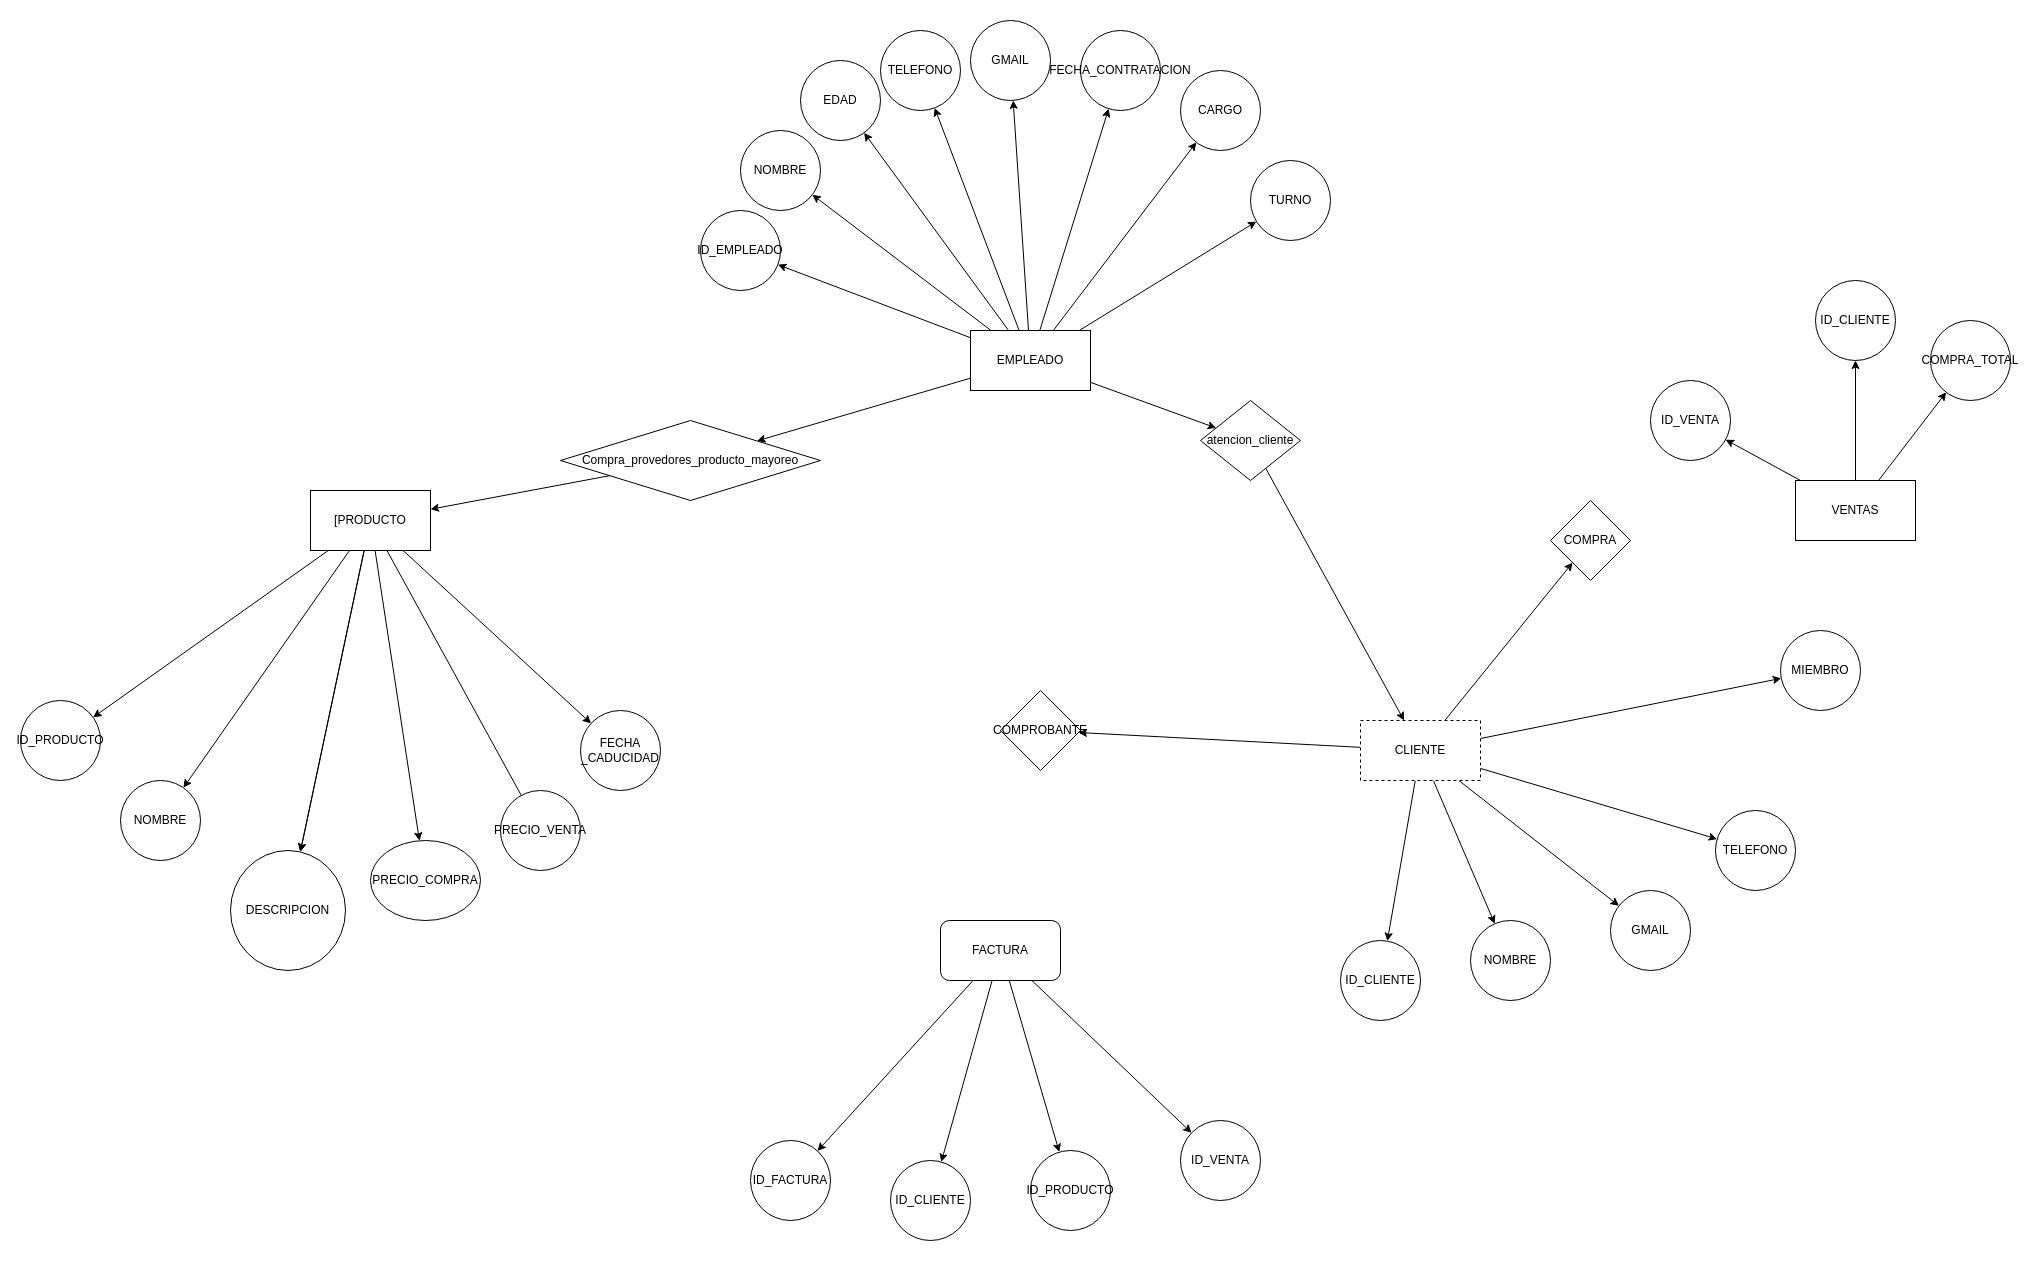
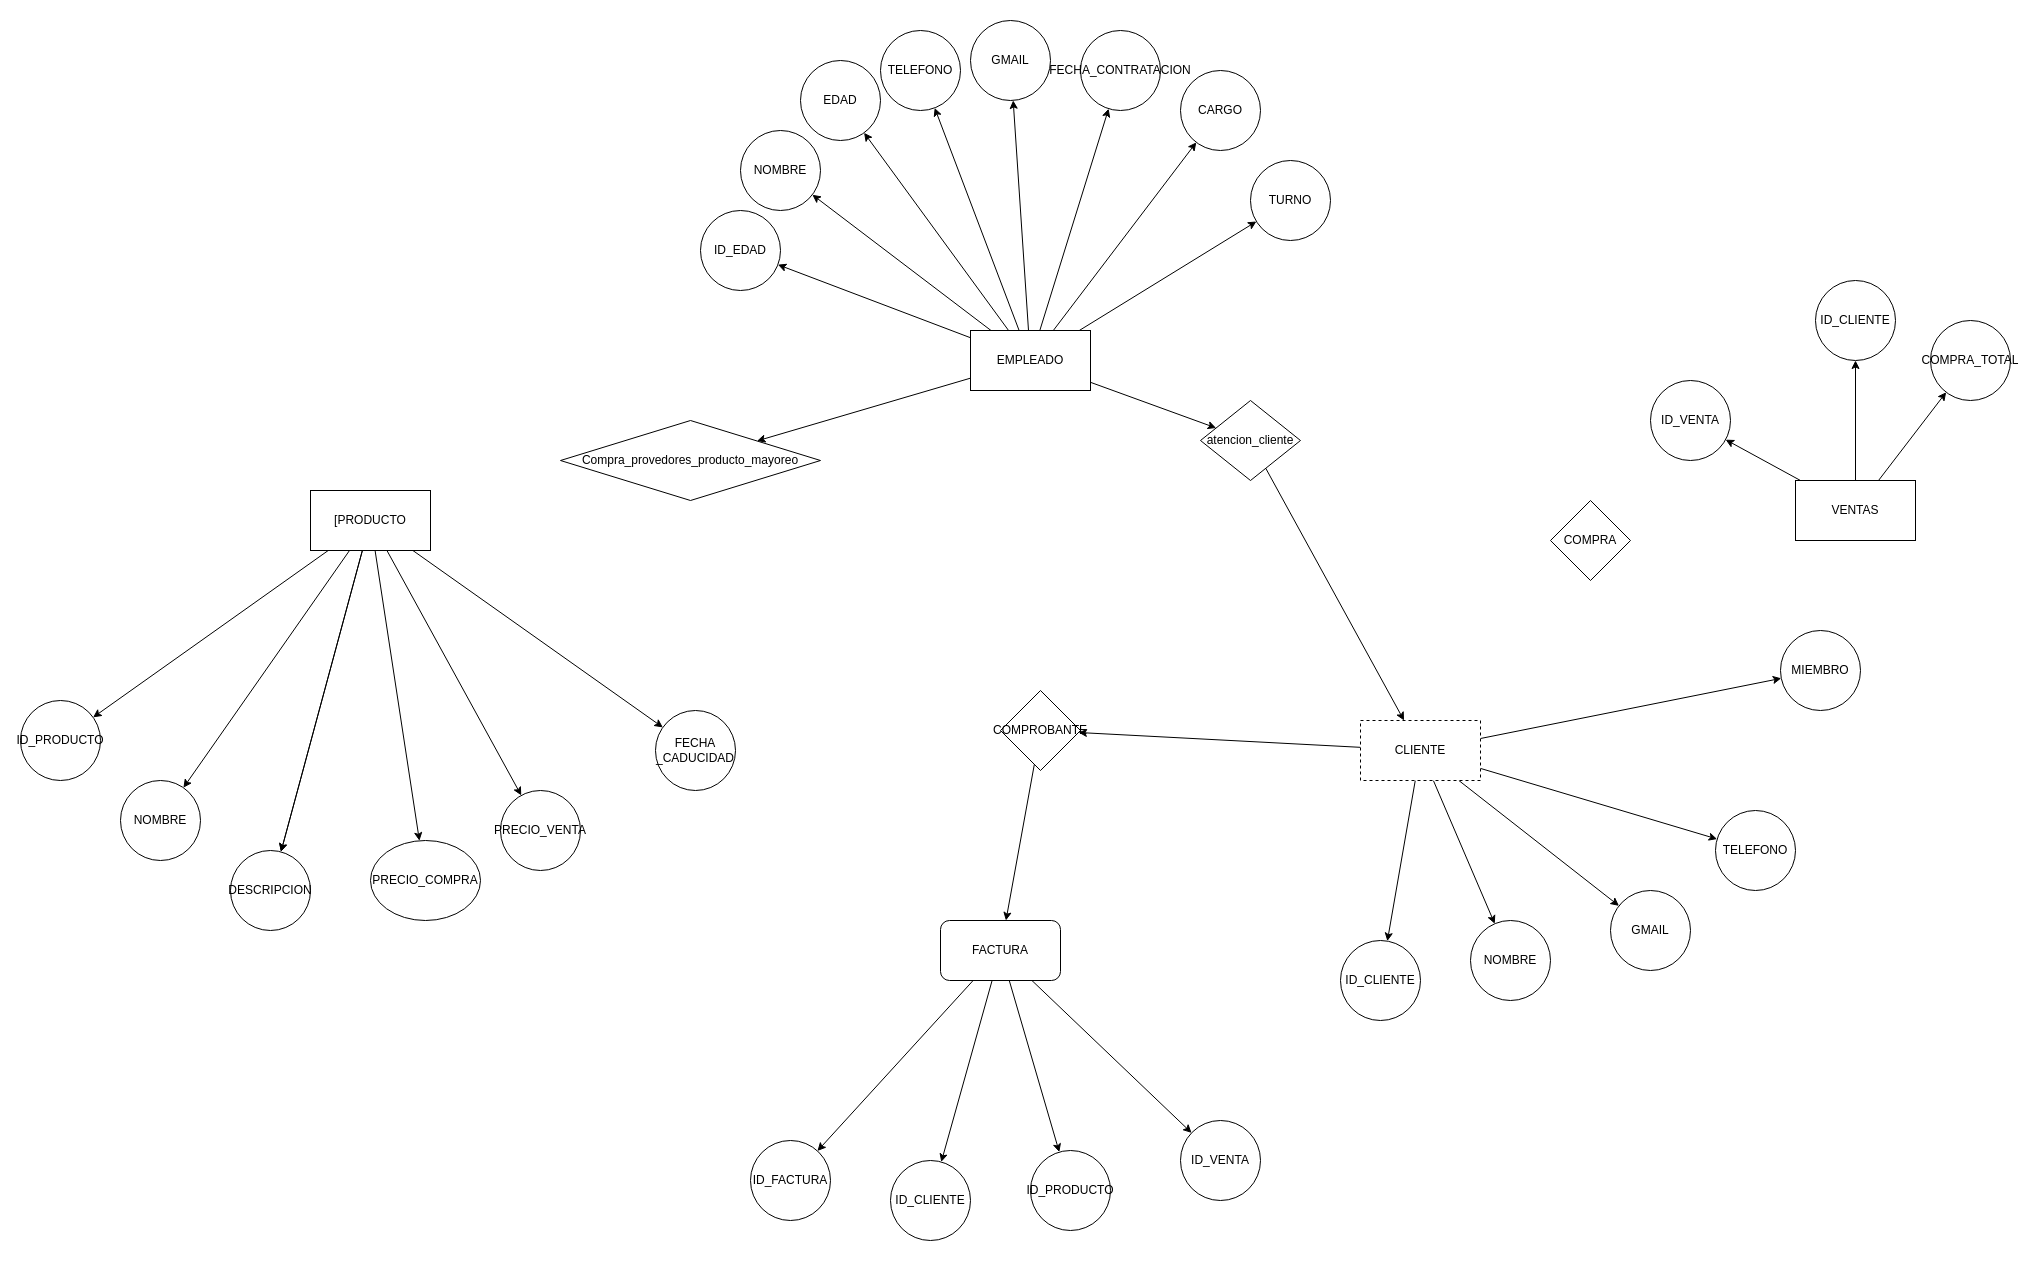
(741, 251) -> (741, 251)
(523, 492) -> none
(1507, 644) -> none
(621, 751) -> (696, 751)
(519, 791) -> (517, 788)
none -> (1021, 839)
(288, 911) -> (271, 891)
